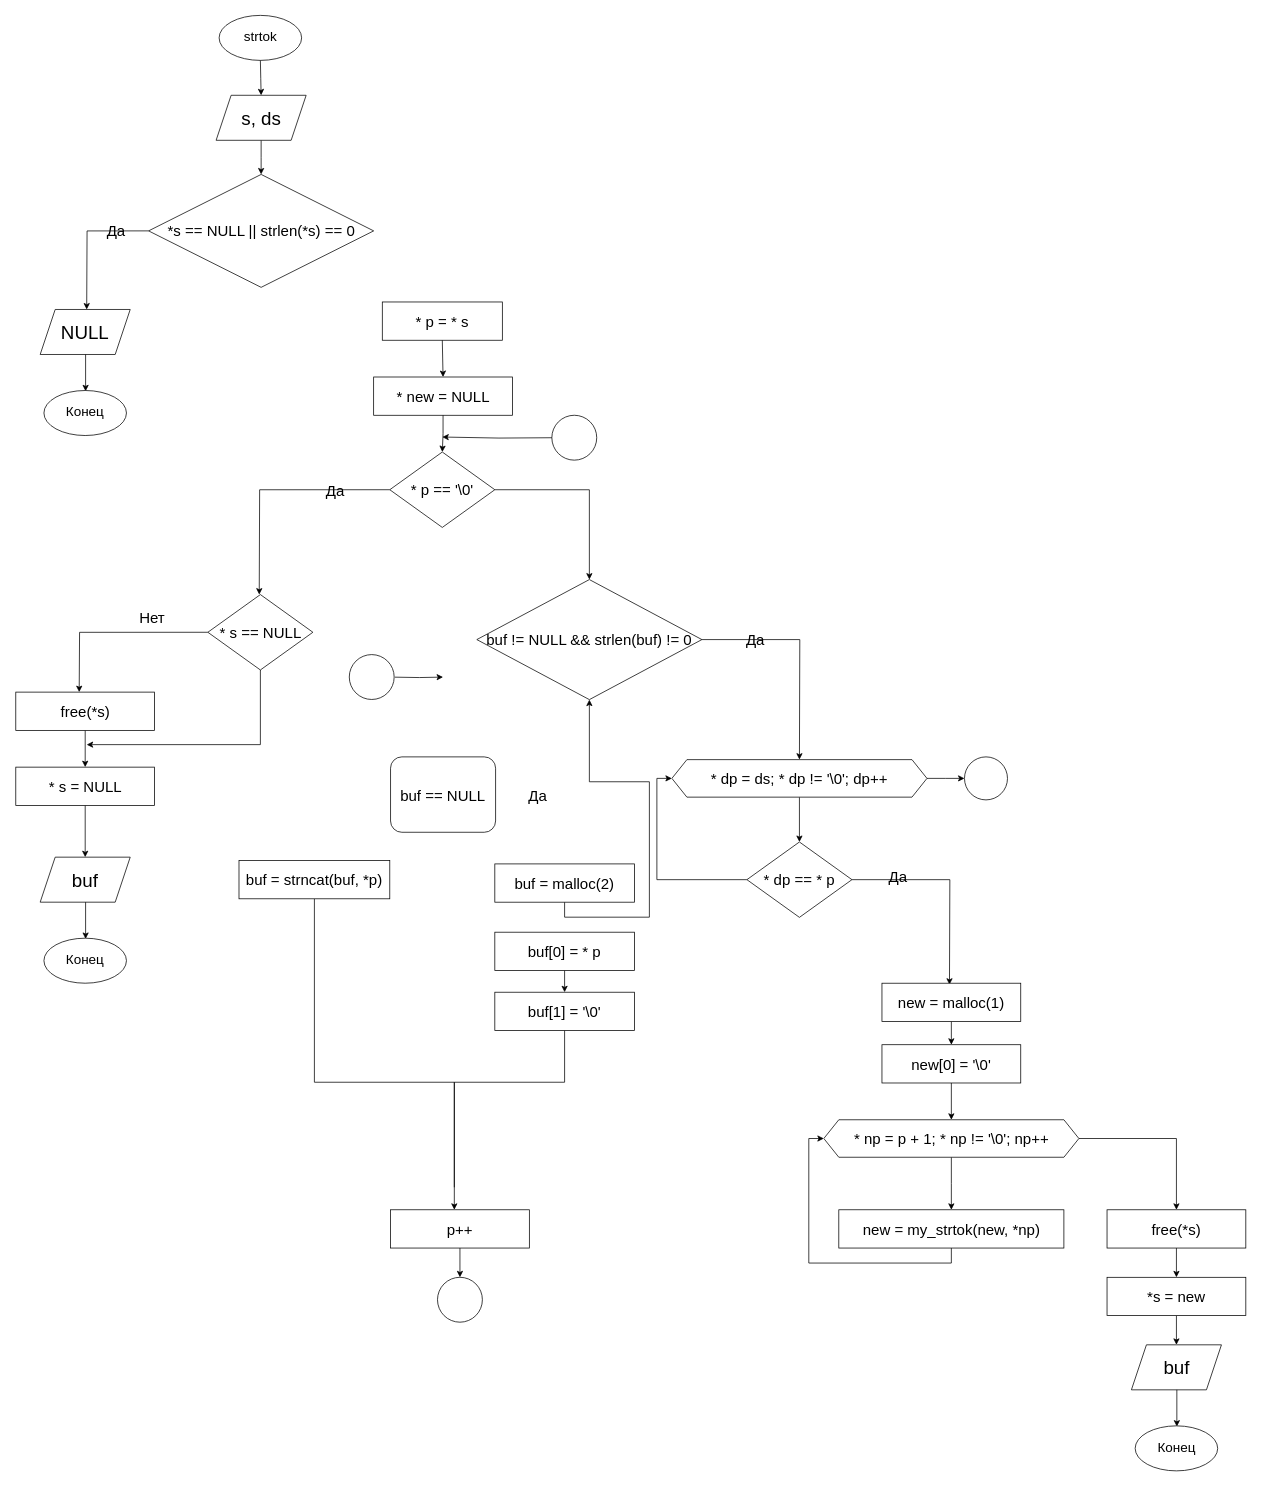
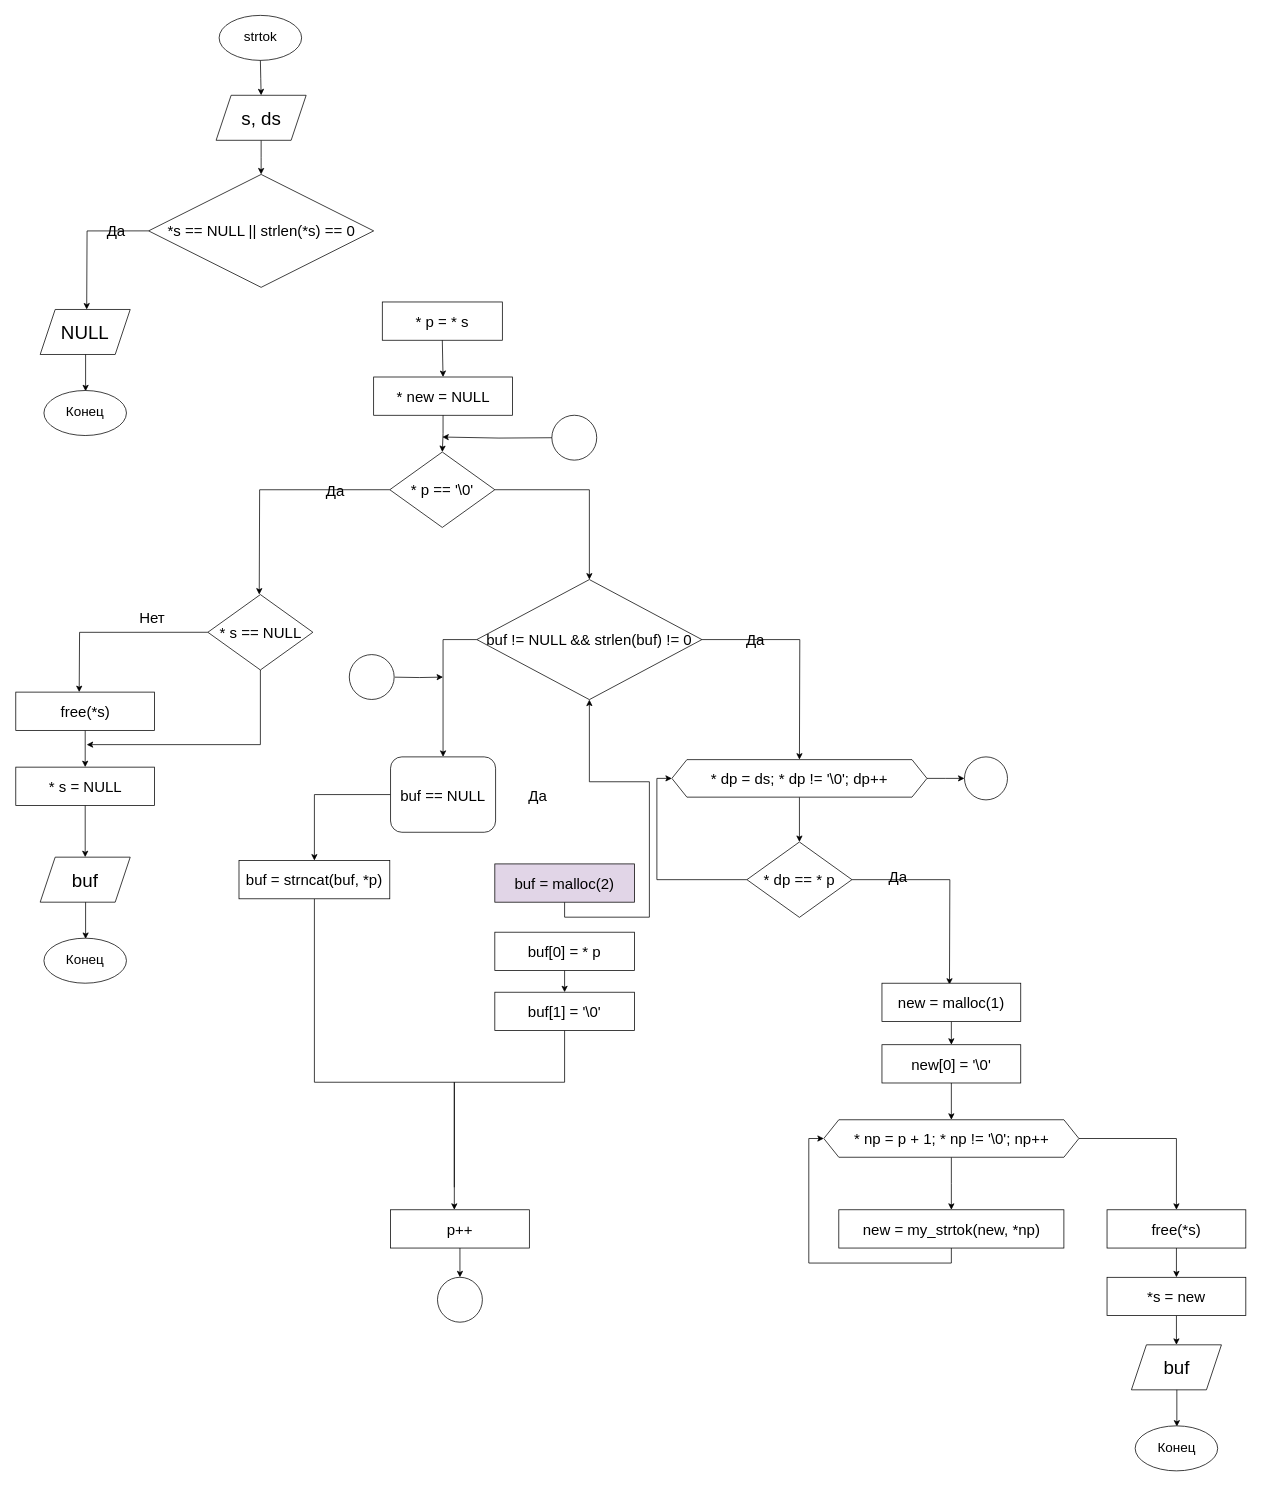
none -> (459, 639)
none -> (322, 794)
(564, 883) -> (564, 883)
